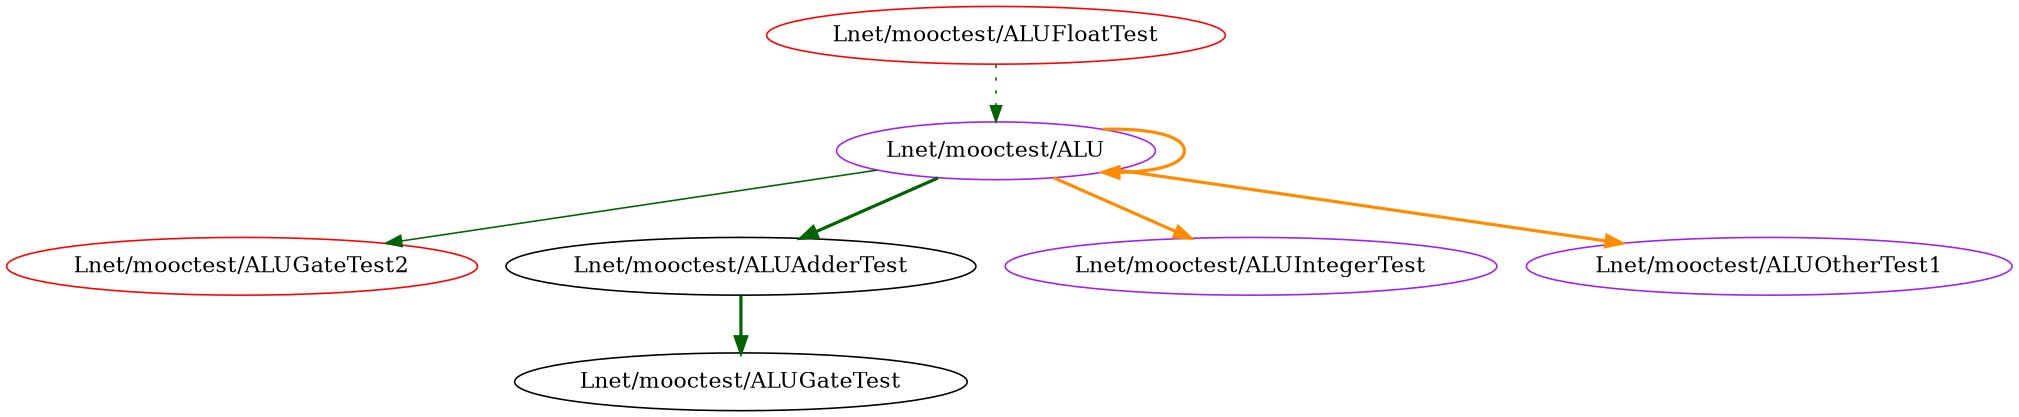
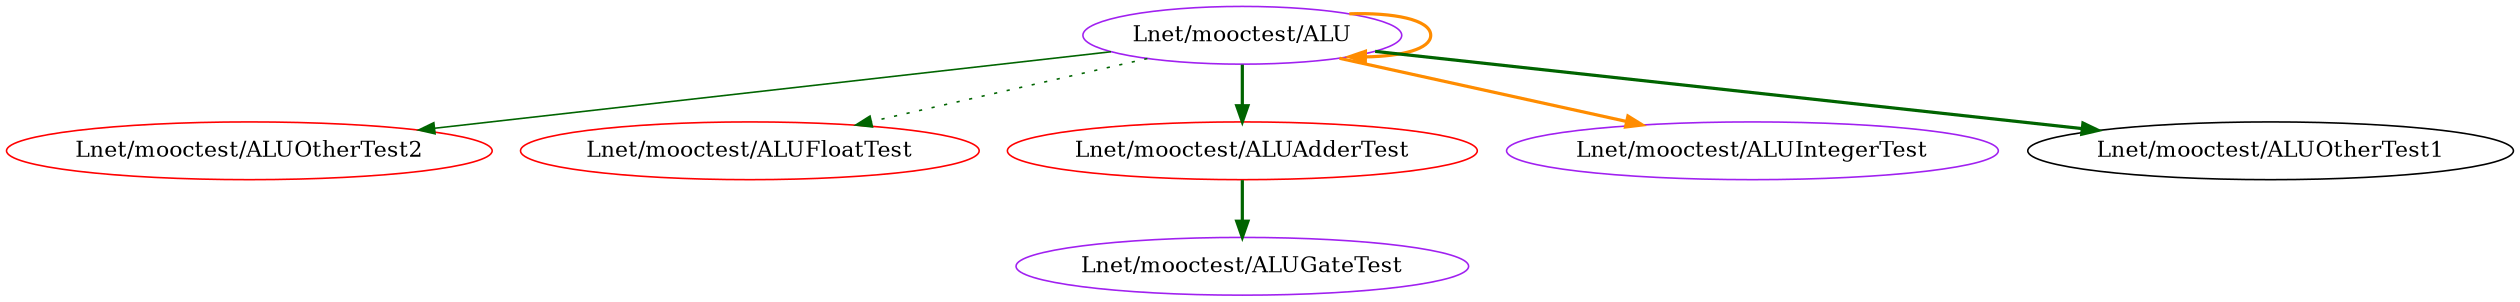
(996, 85) -> (1010, 90)
(1361, 205) -> (1729, 90)
(242, 266) -> (249, 151)
(741, 266) -> (1242, 151)
(1769, 266) -> (2271, 151)
(741, 382) -> (1242, 266)
